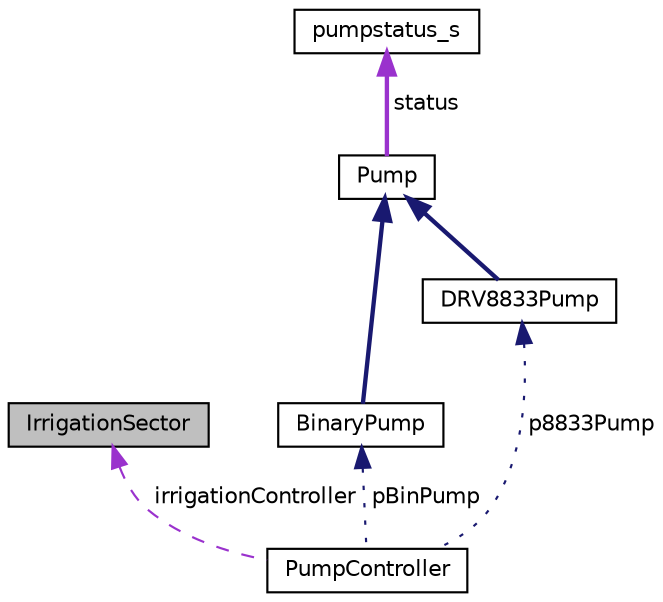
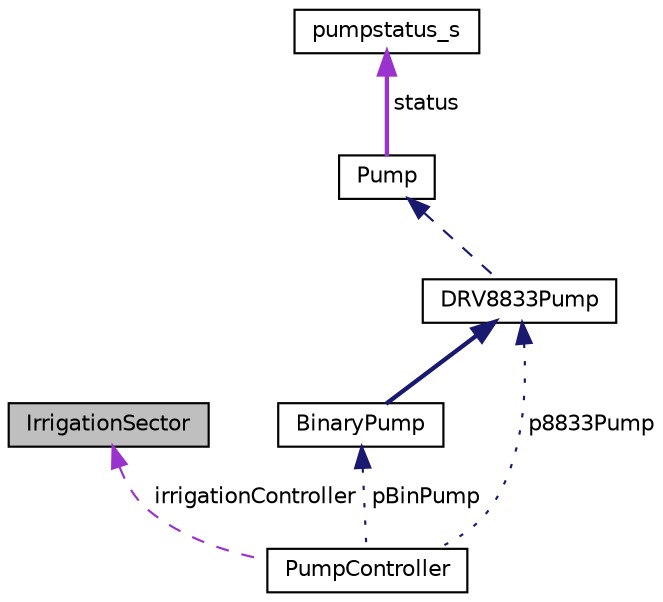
(461, 246) -> (461, 246)
(373, 312) -> (432, 370)
